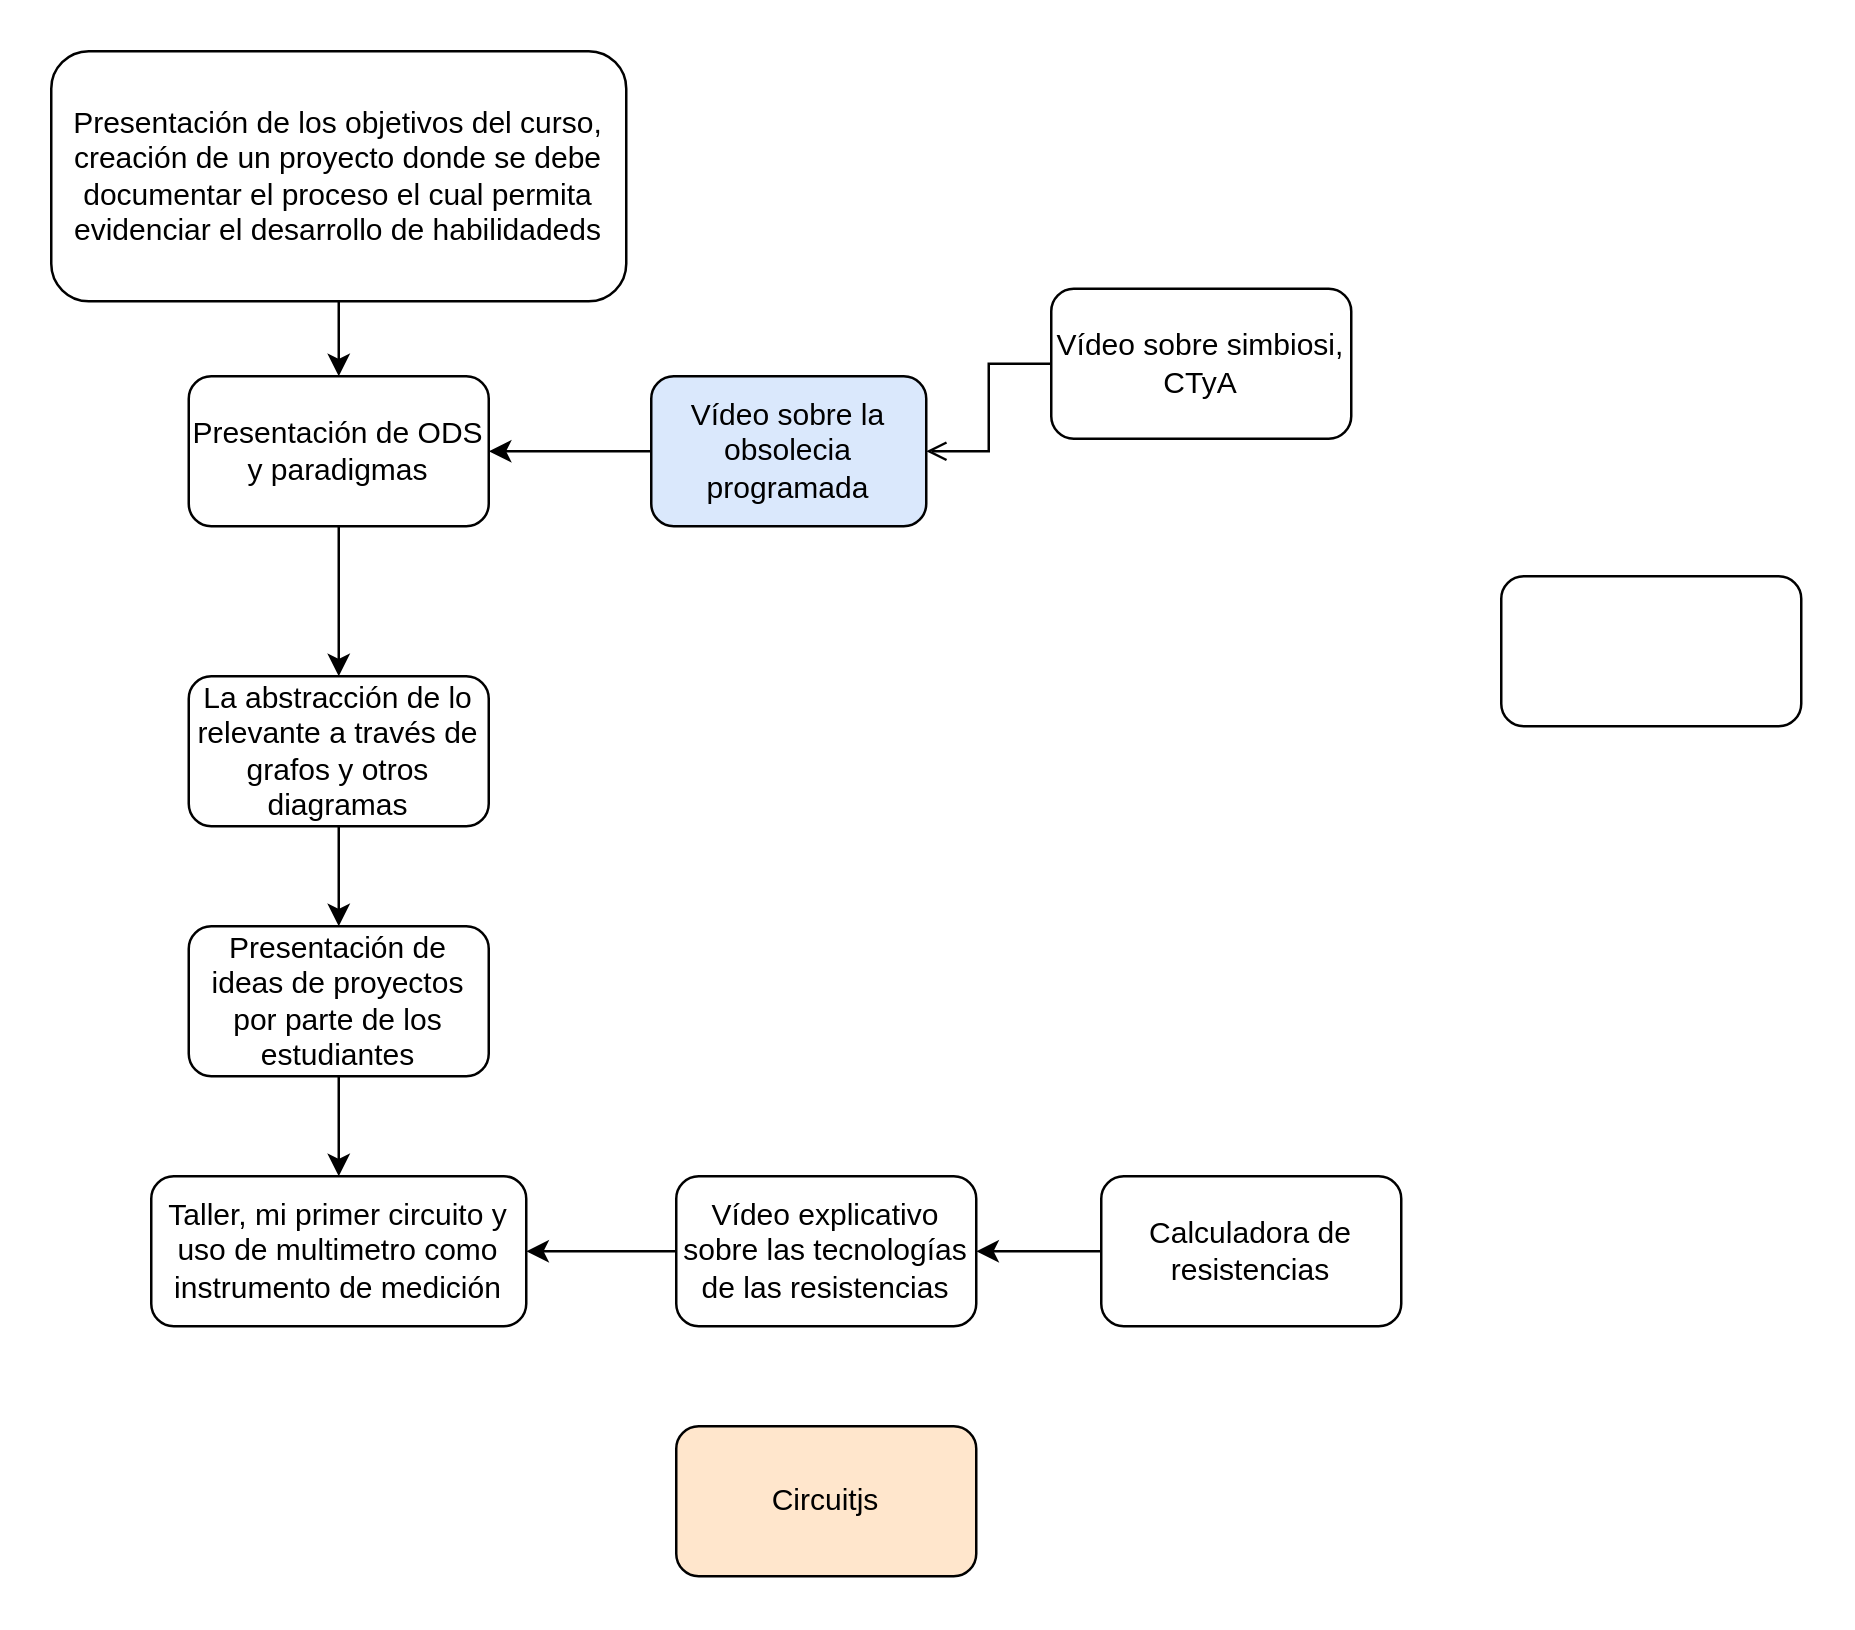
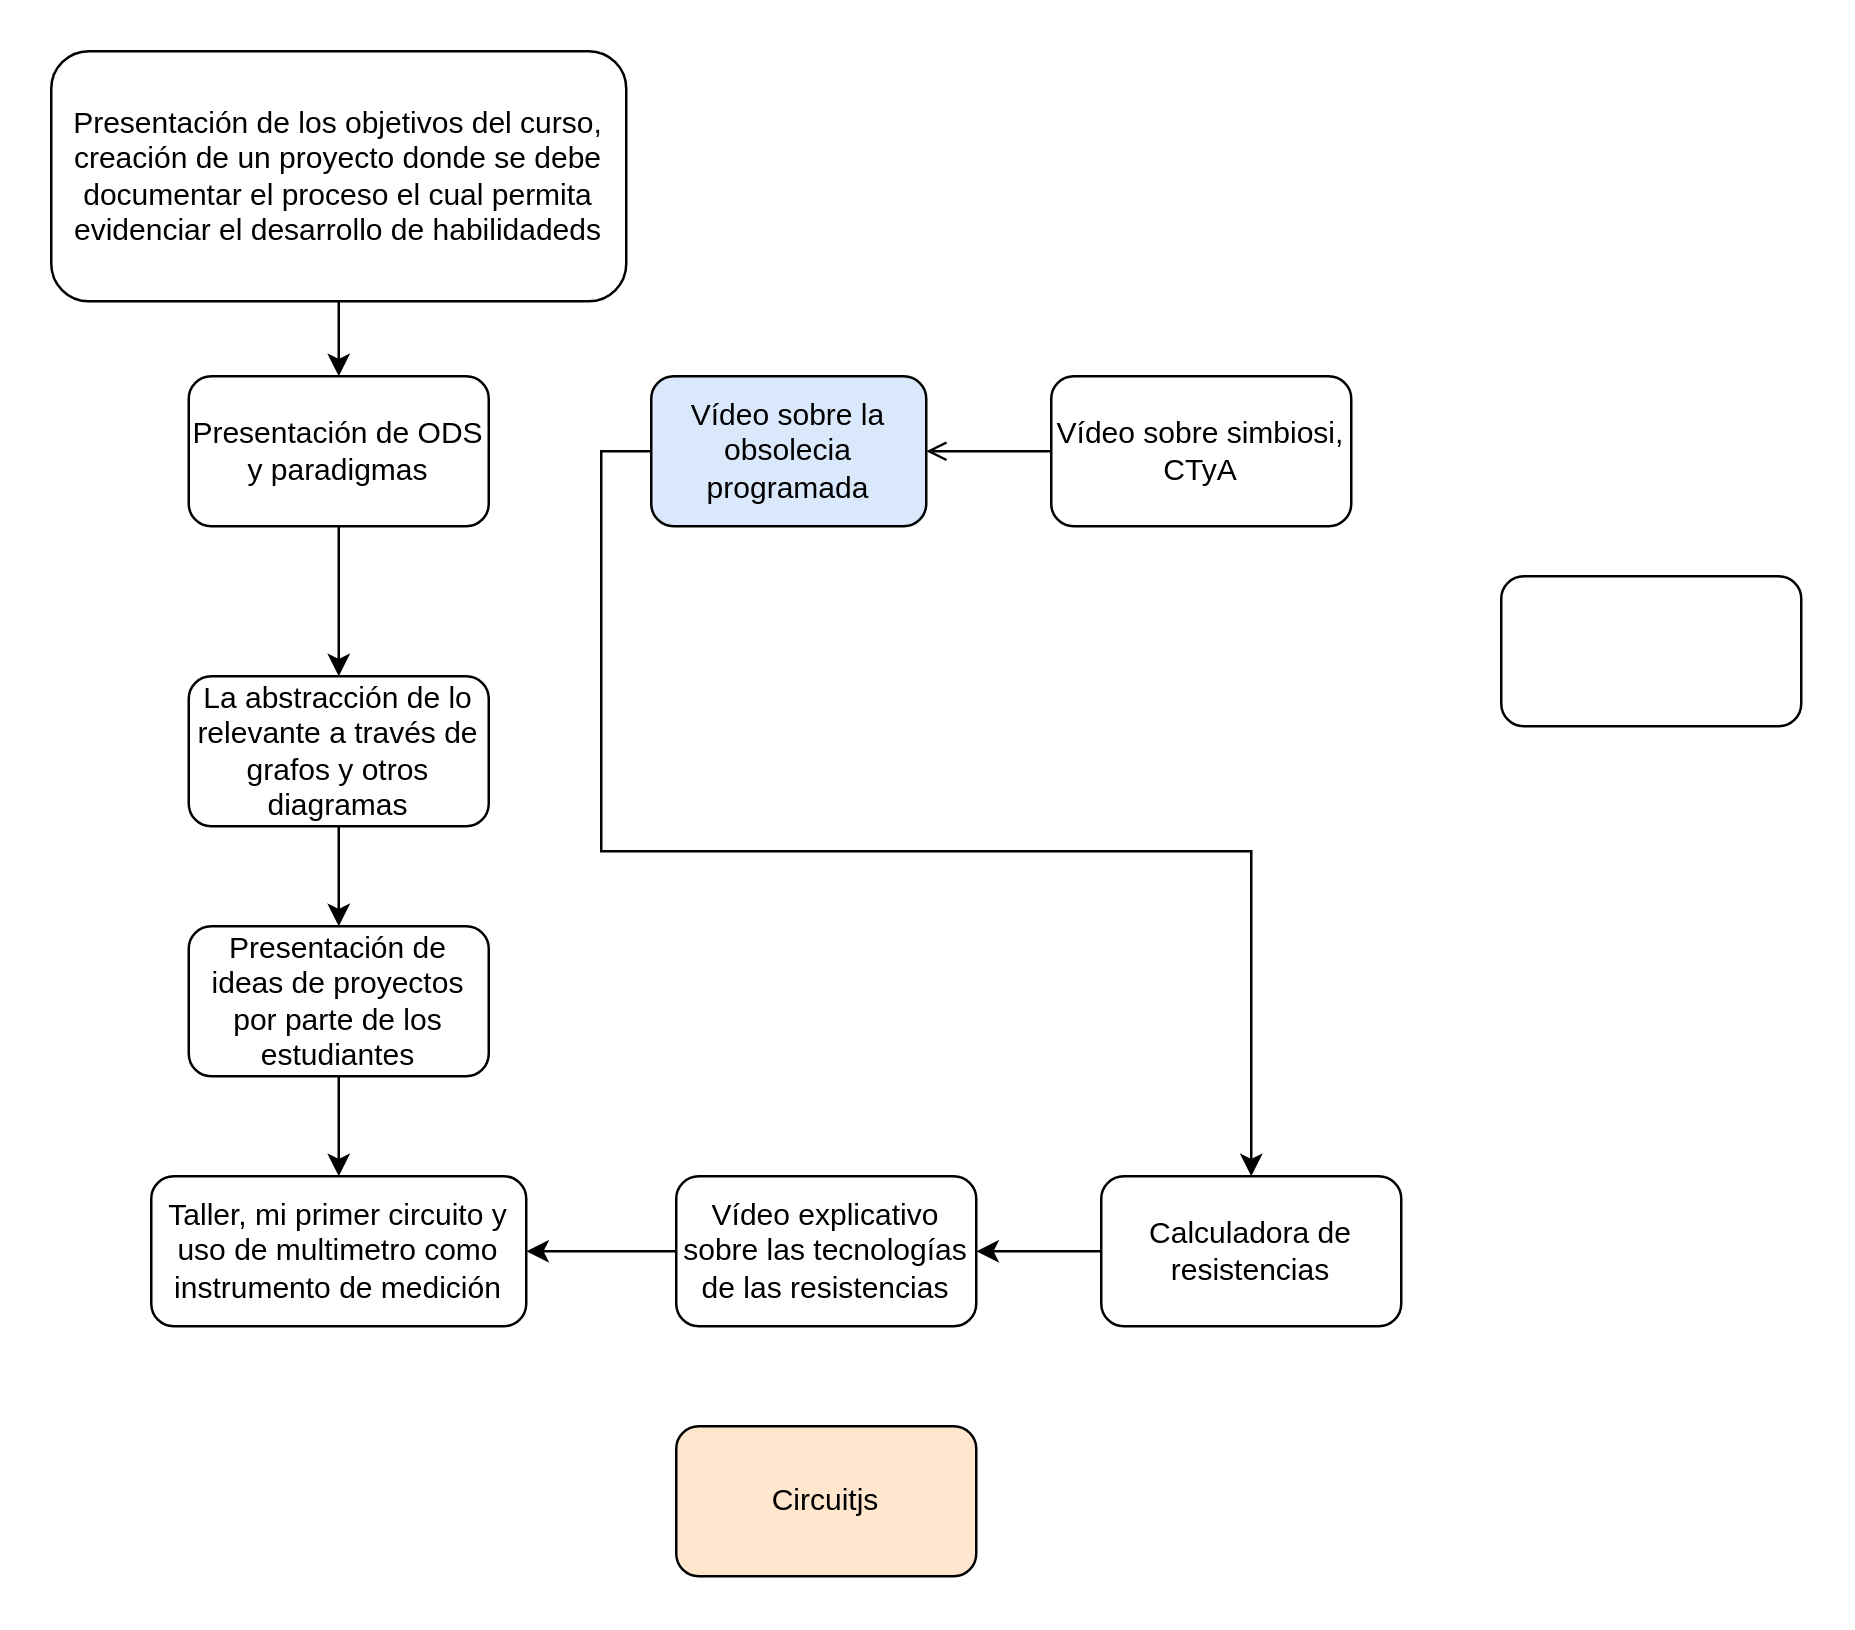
(1201, 364) -> (1201, 451)
(555, 451) -> (879, 851)
